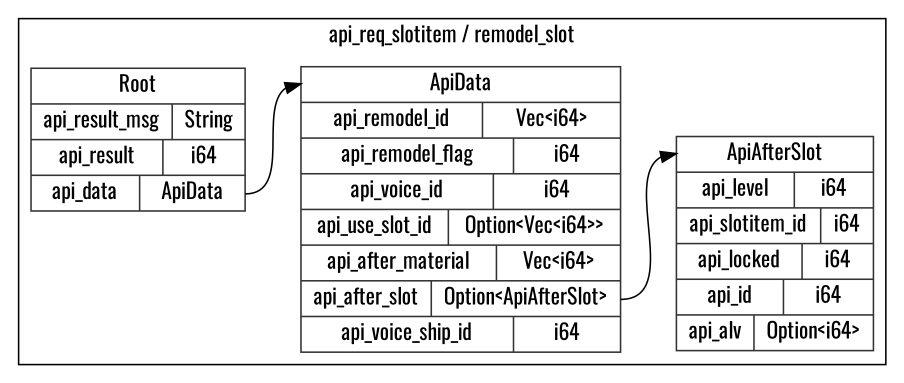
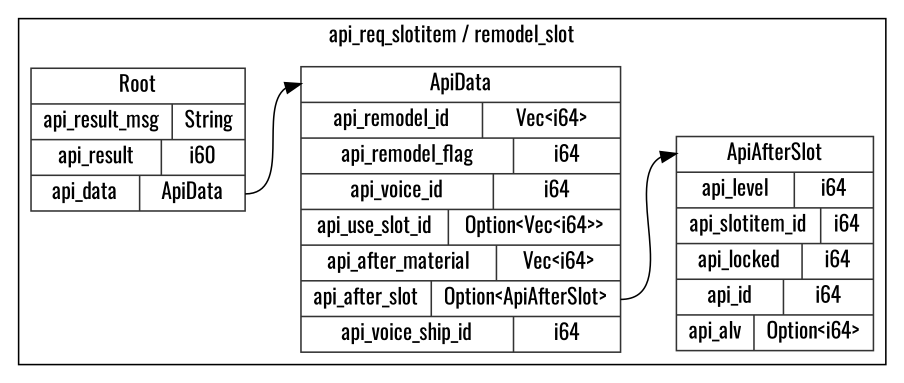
(204, 157) -> (203, 157)
